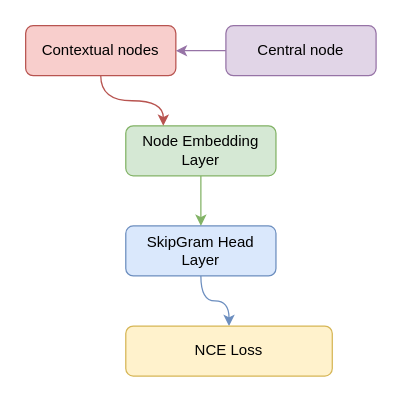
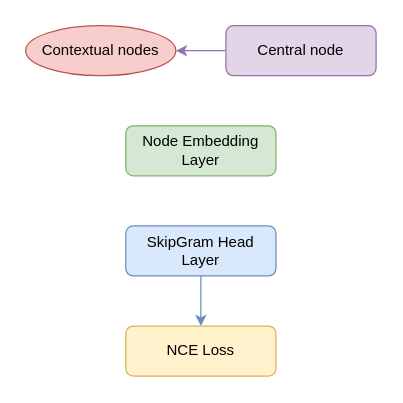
(101, 51) -> (101, 51)
(128, 100) -> none
(201, 197) -> none
(229, 351) -> (201, 351)
